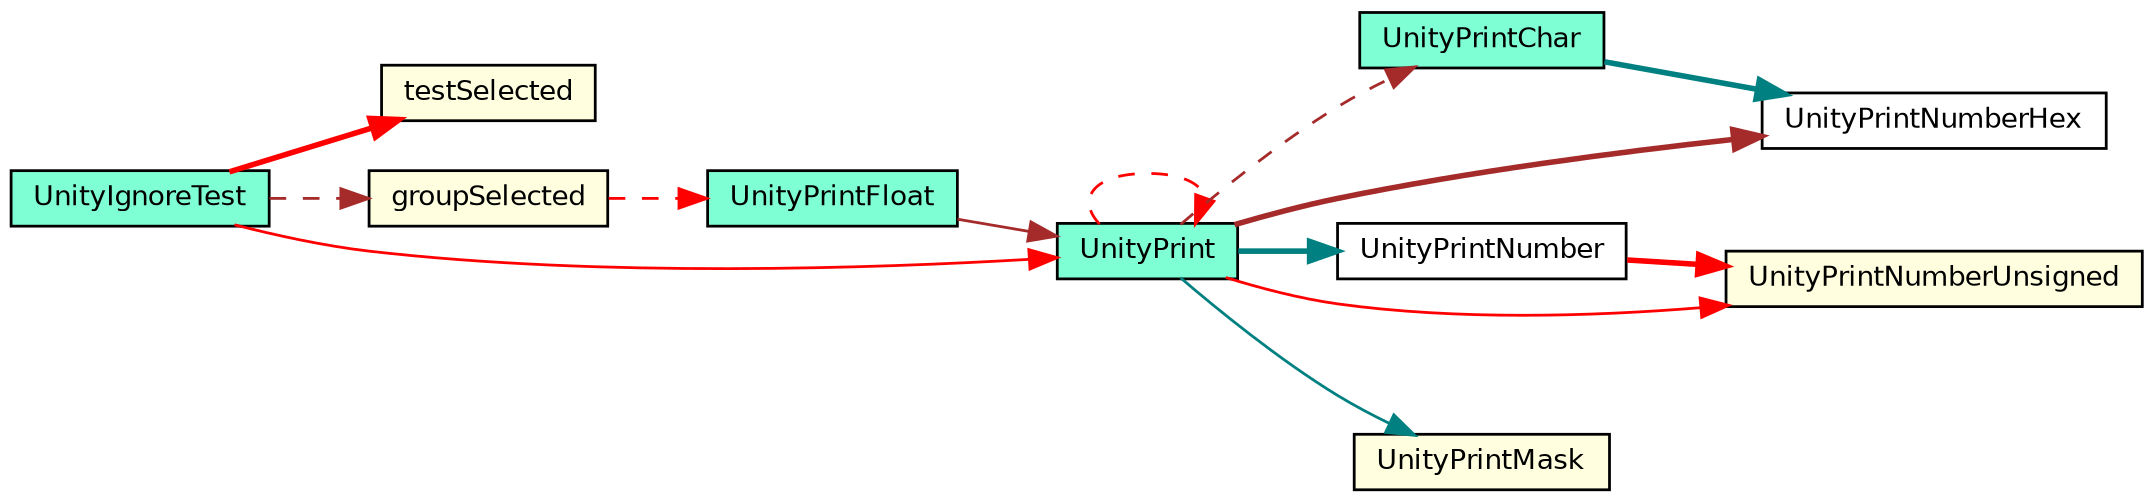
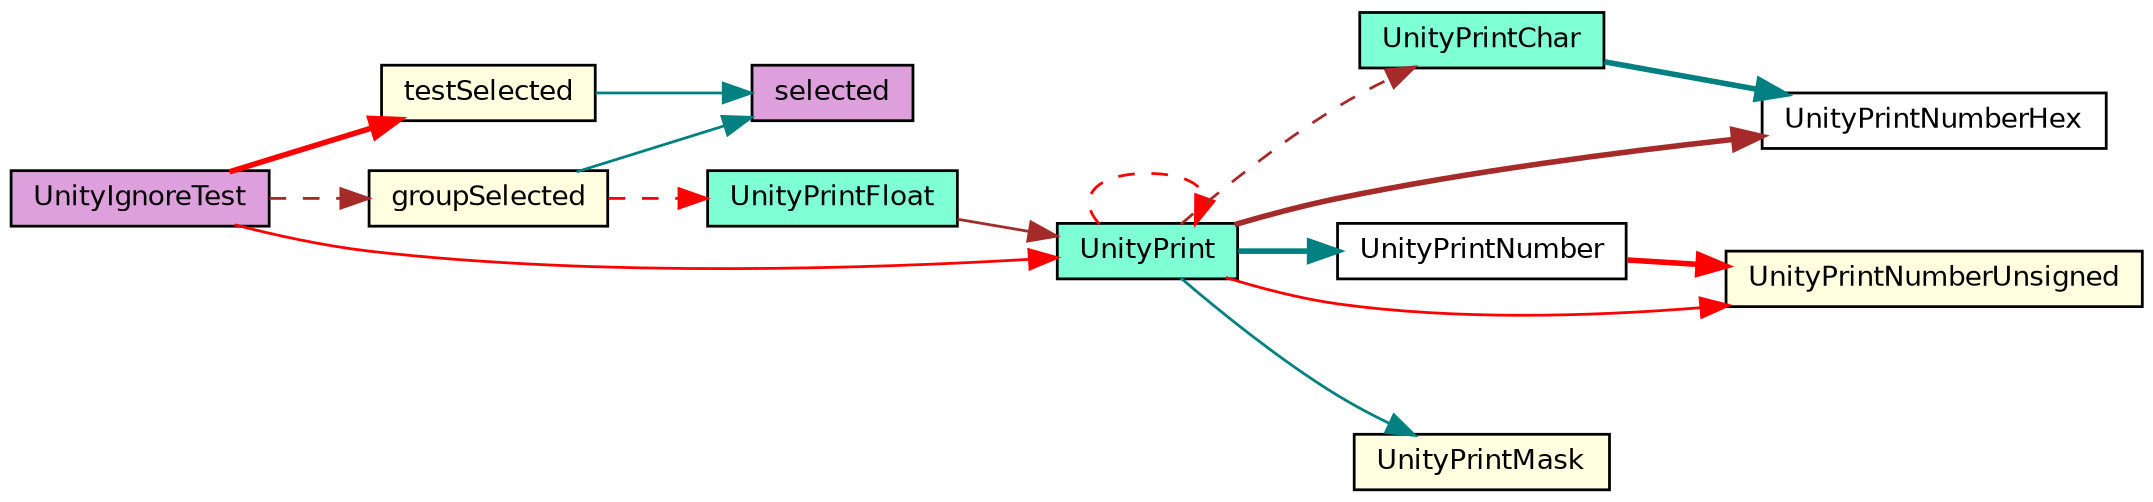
none -> (833, 93)
(140, 198) -> (140, 198)
